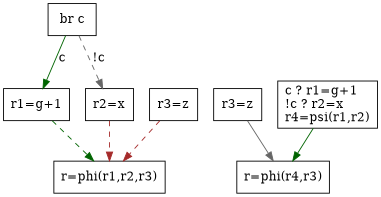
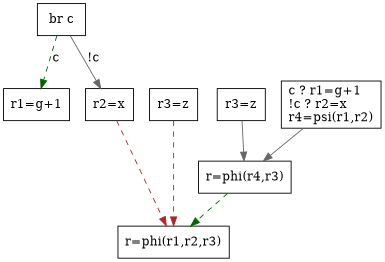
(56, 58) -> (50, 58)
(89, 58) -> (83, 58)
(70, 138) -> (213, 207)
(305, 141) -> (287, 142)
